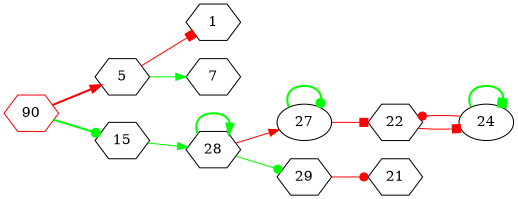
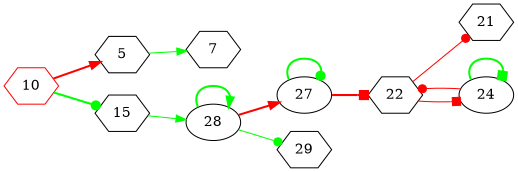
(213, 22) -> none
(31, 113) -> (31, 86)
(345, 122) -> (345, 95)
(253, 138) -> (254, 110)
(213, 150) -> (213, 122)
(346, 177) -> (438, 61)
